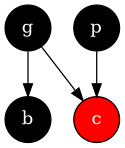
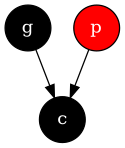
(97, 28) -> (97, 28)
(28, 120) -> none
(97, 120) -> (62, 120)
